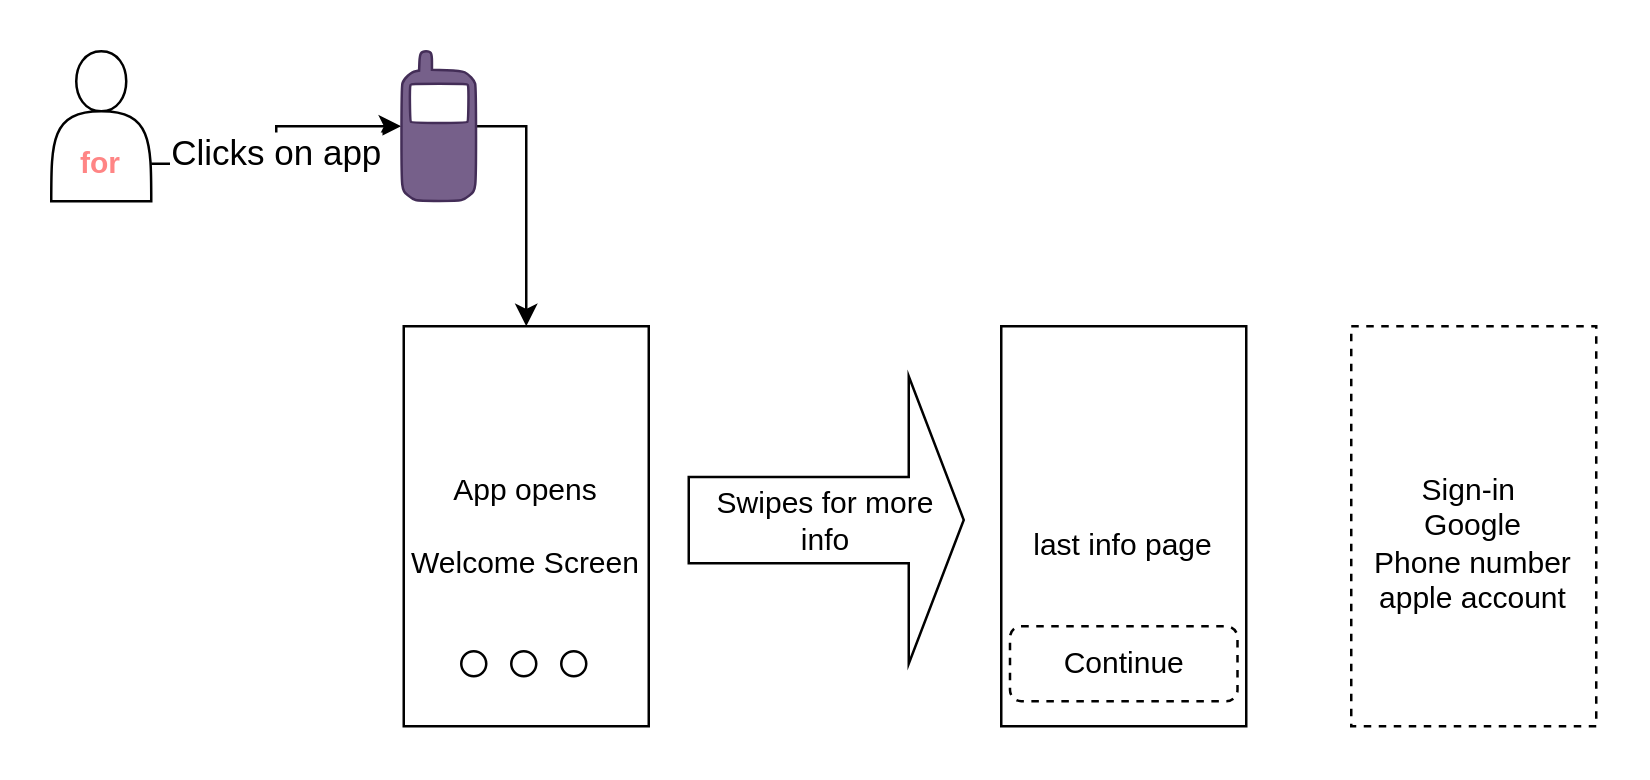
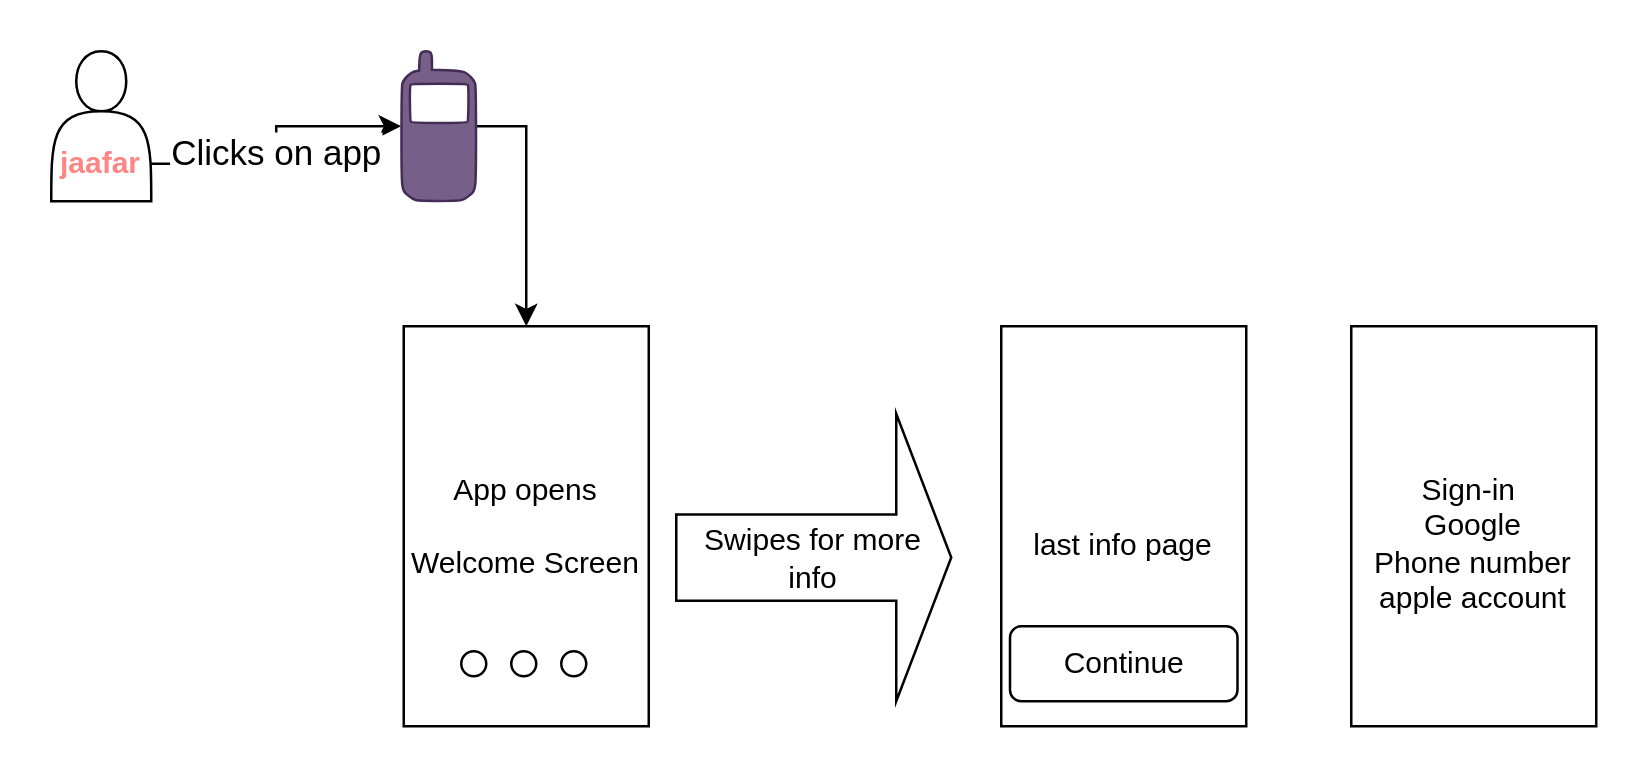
(101, 126) -> (101, 126)
(826, 520) -> (814, 558)
(1474, 526) -> (1474, 526)
(1124, 664) -> (1124, 664)
